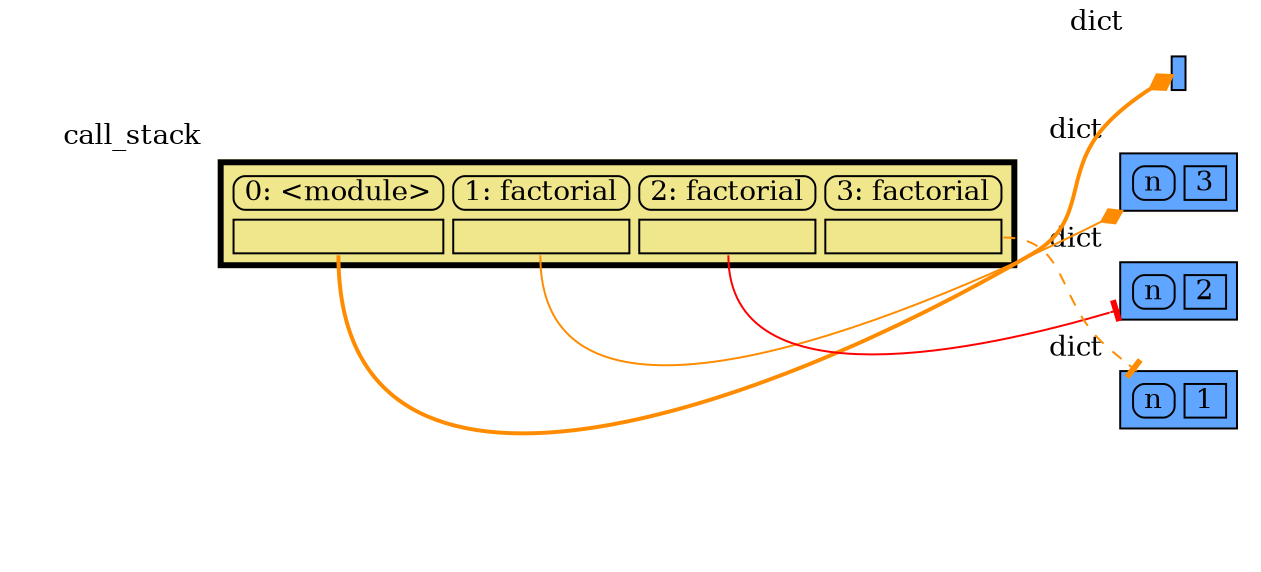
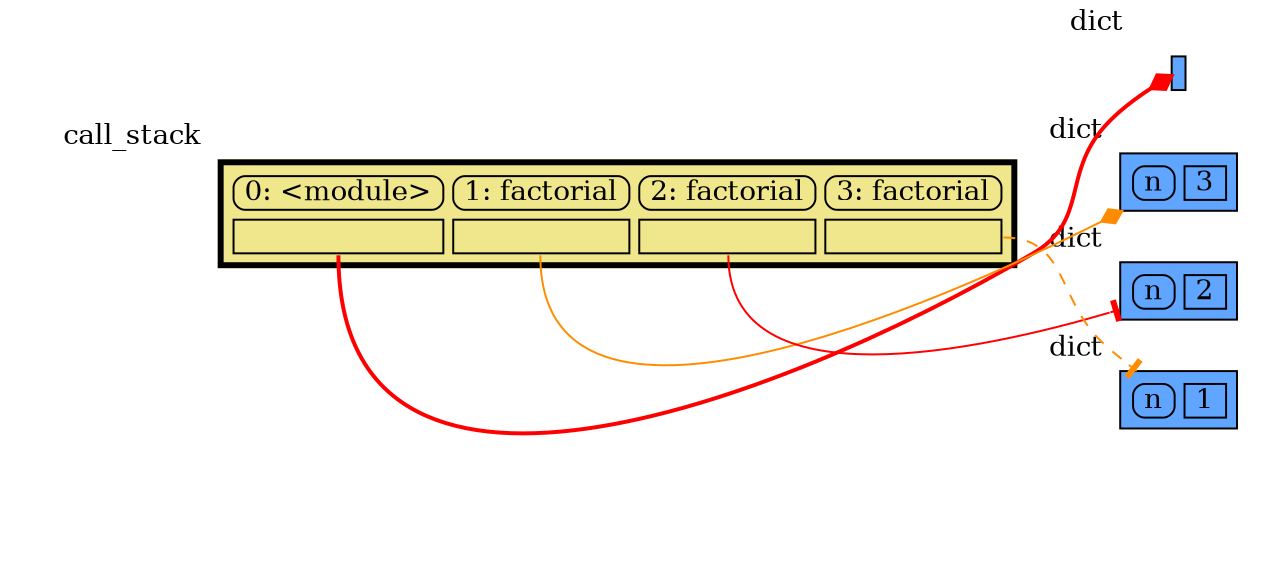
(749, 385) -> (749, 385)
